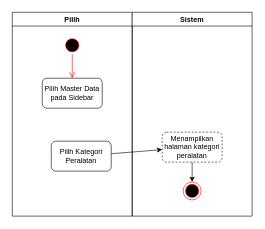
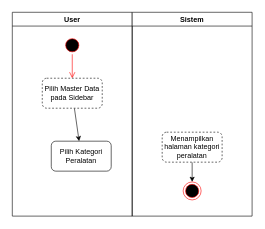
(72, 20) -> (72, 20)
(72, 93) -> (72, 93)
none -> (76, 122)
(135, 152) -> none
